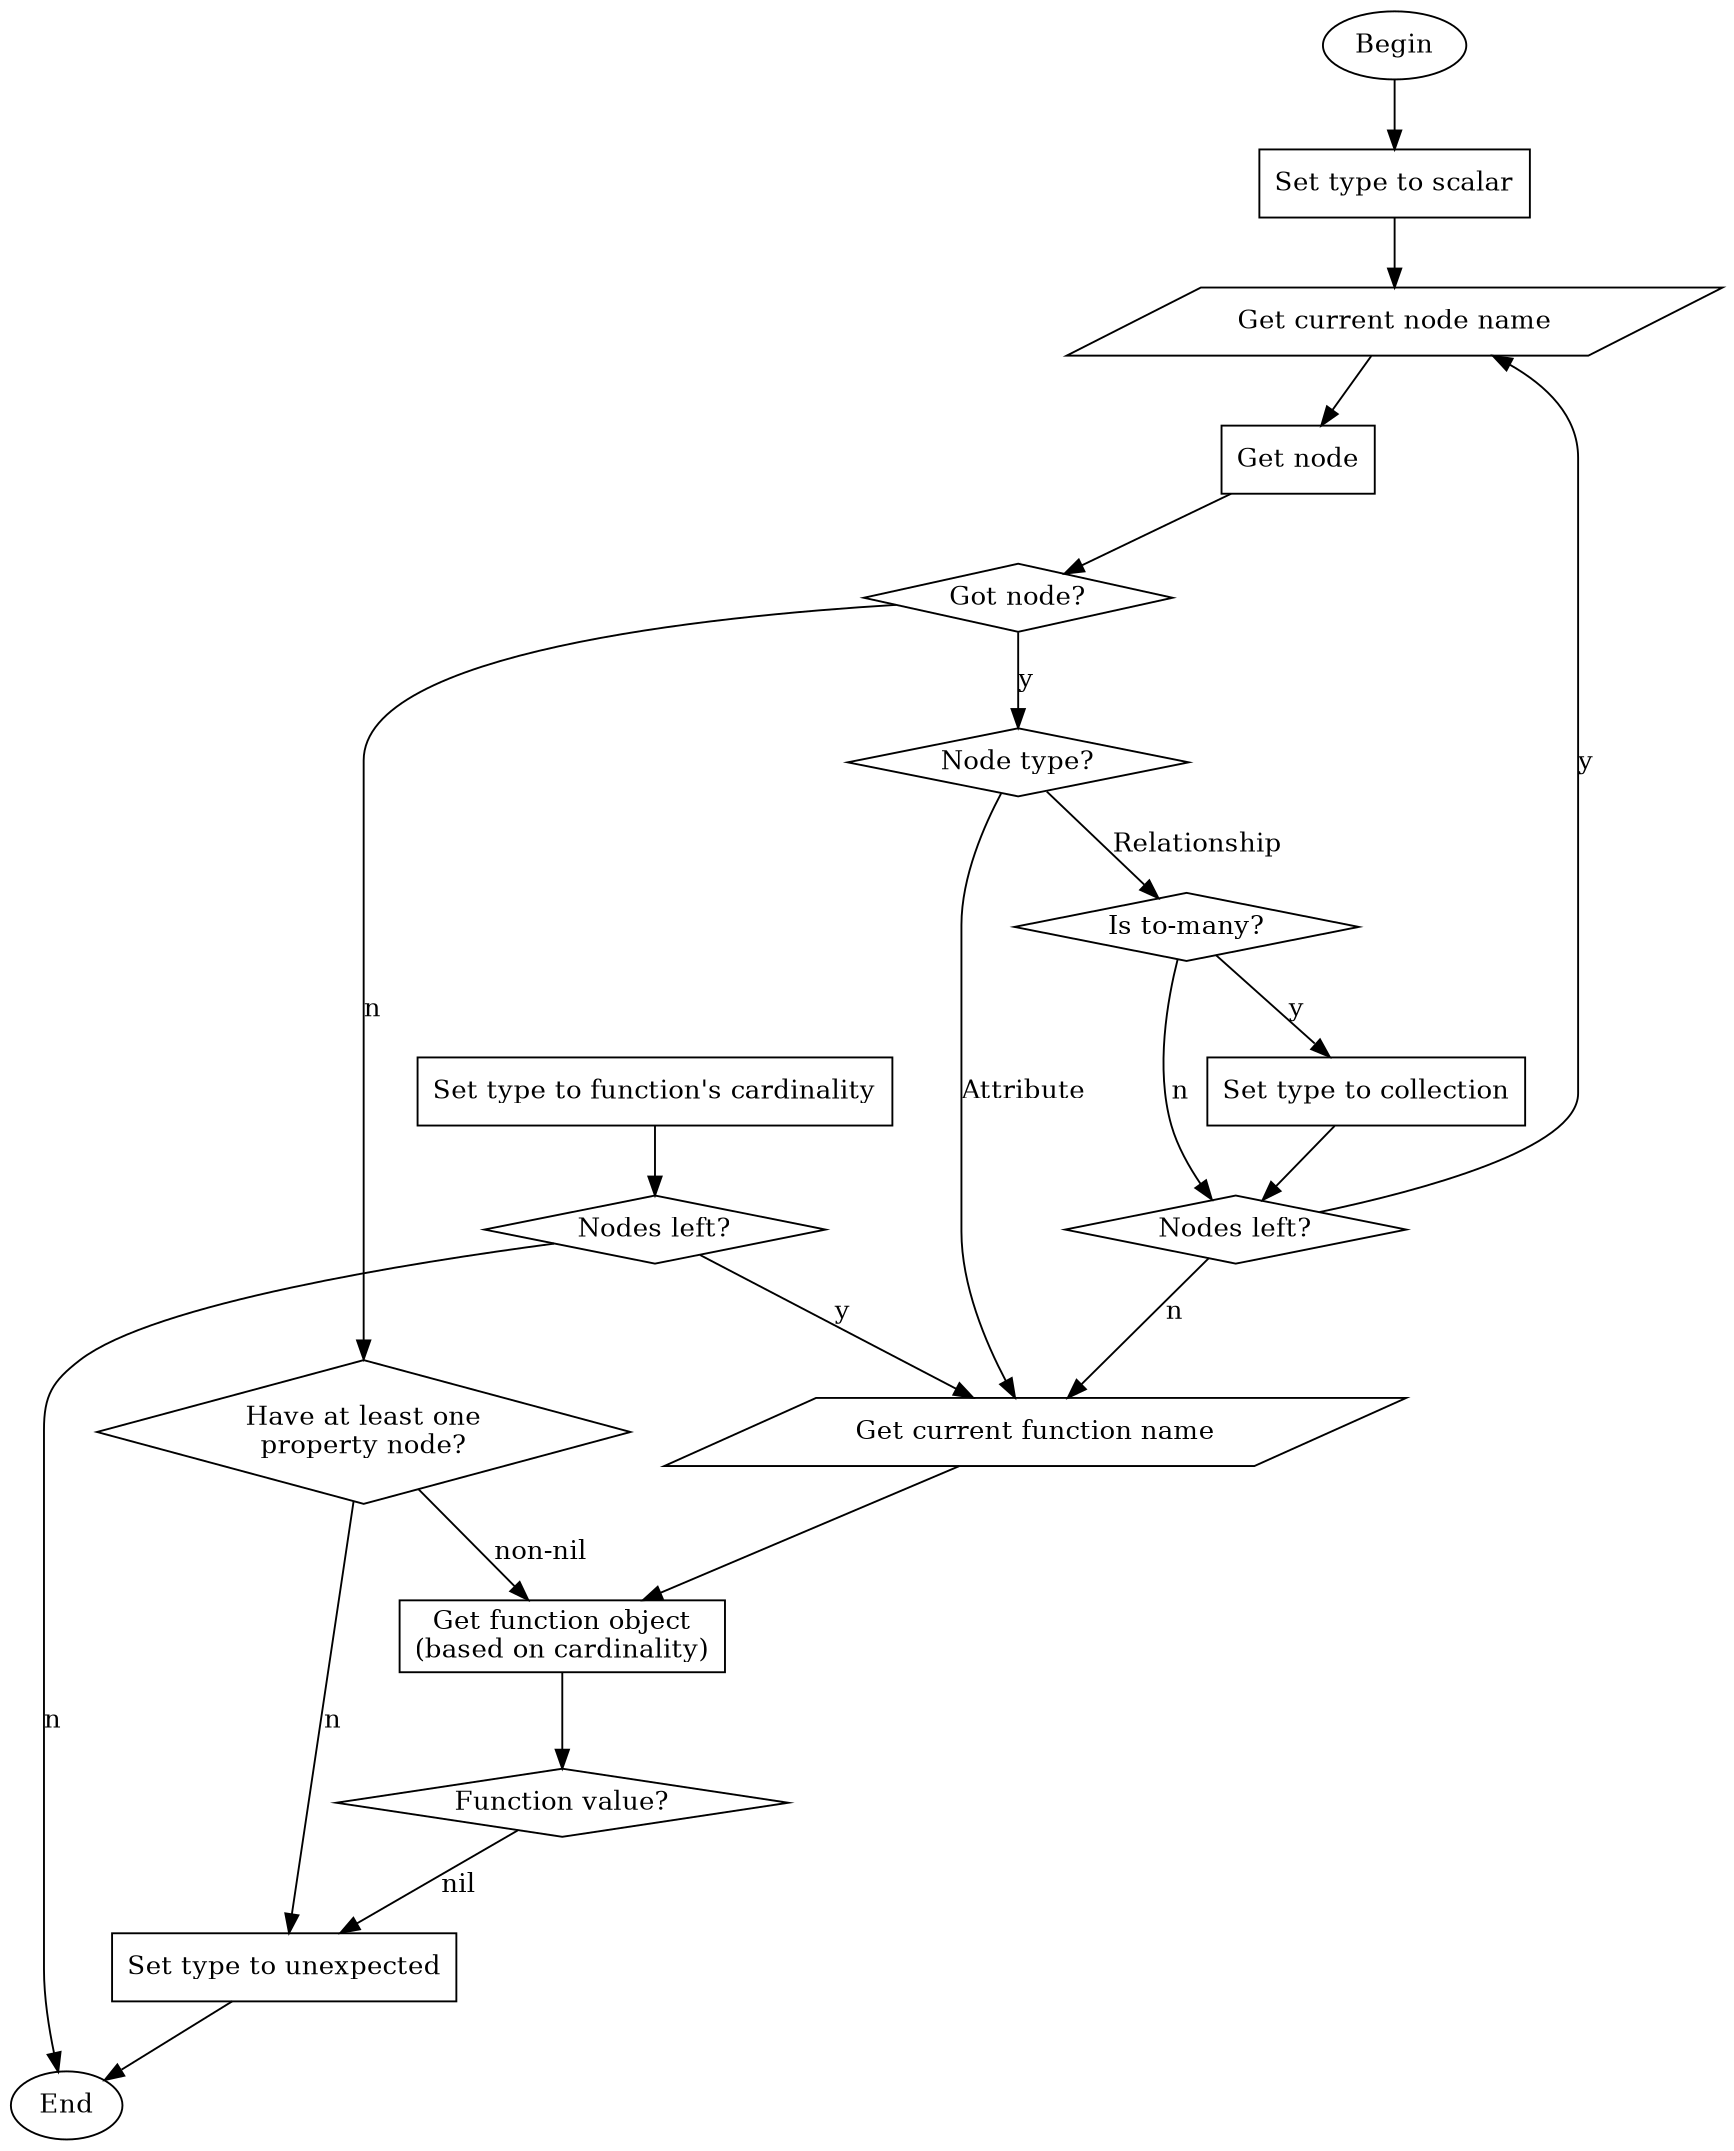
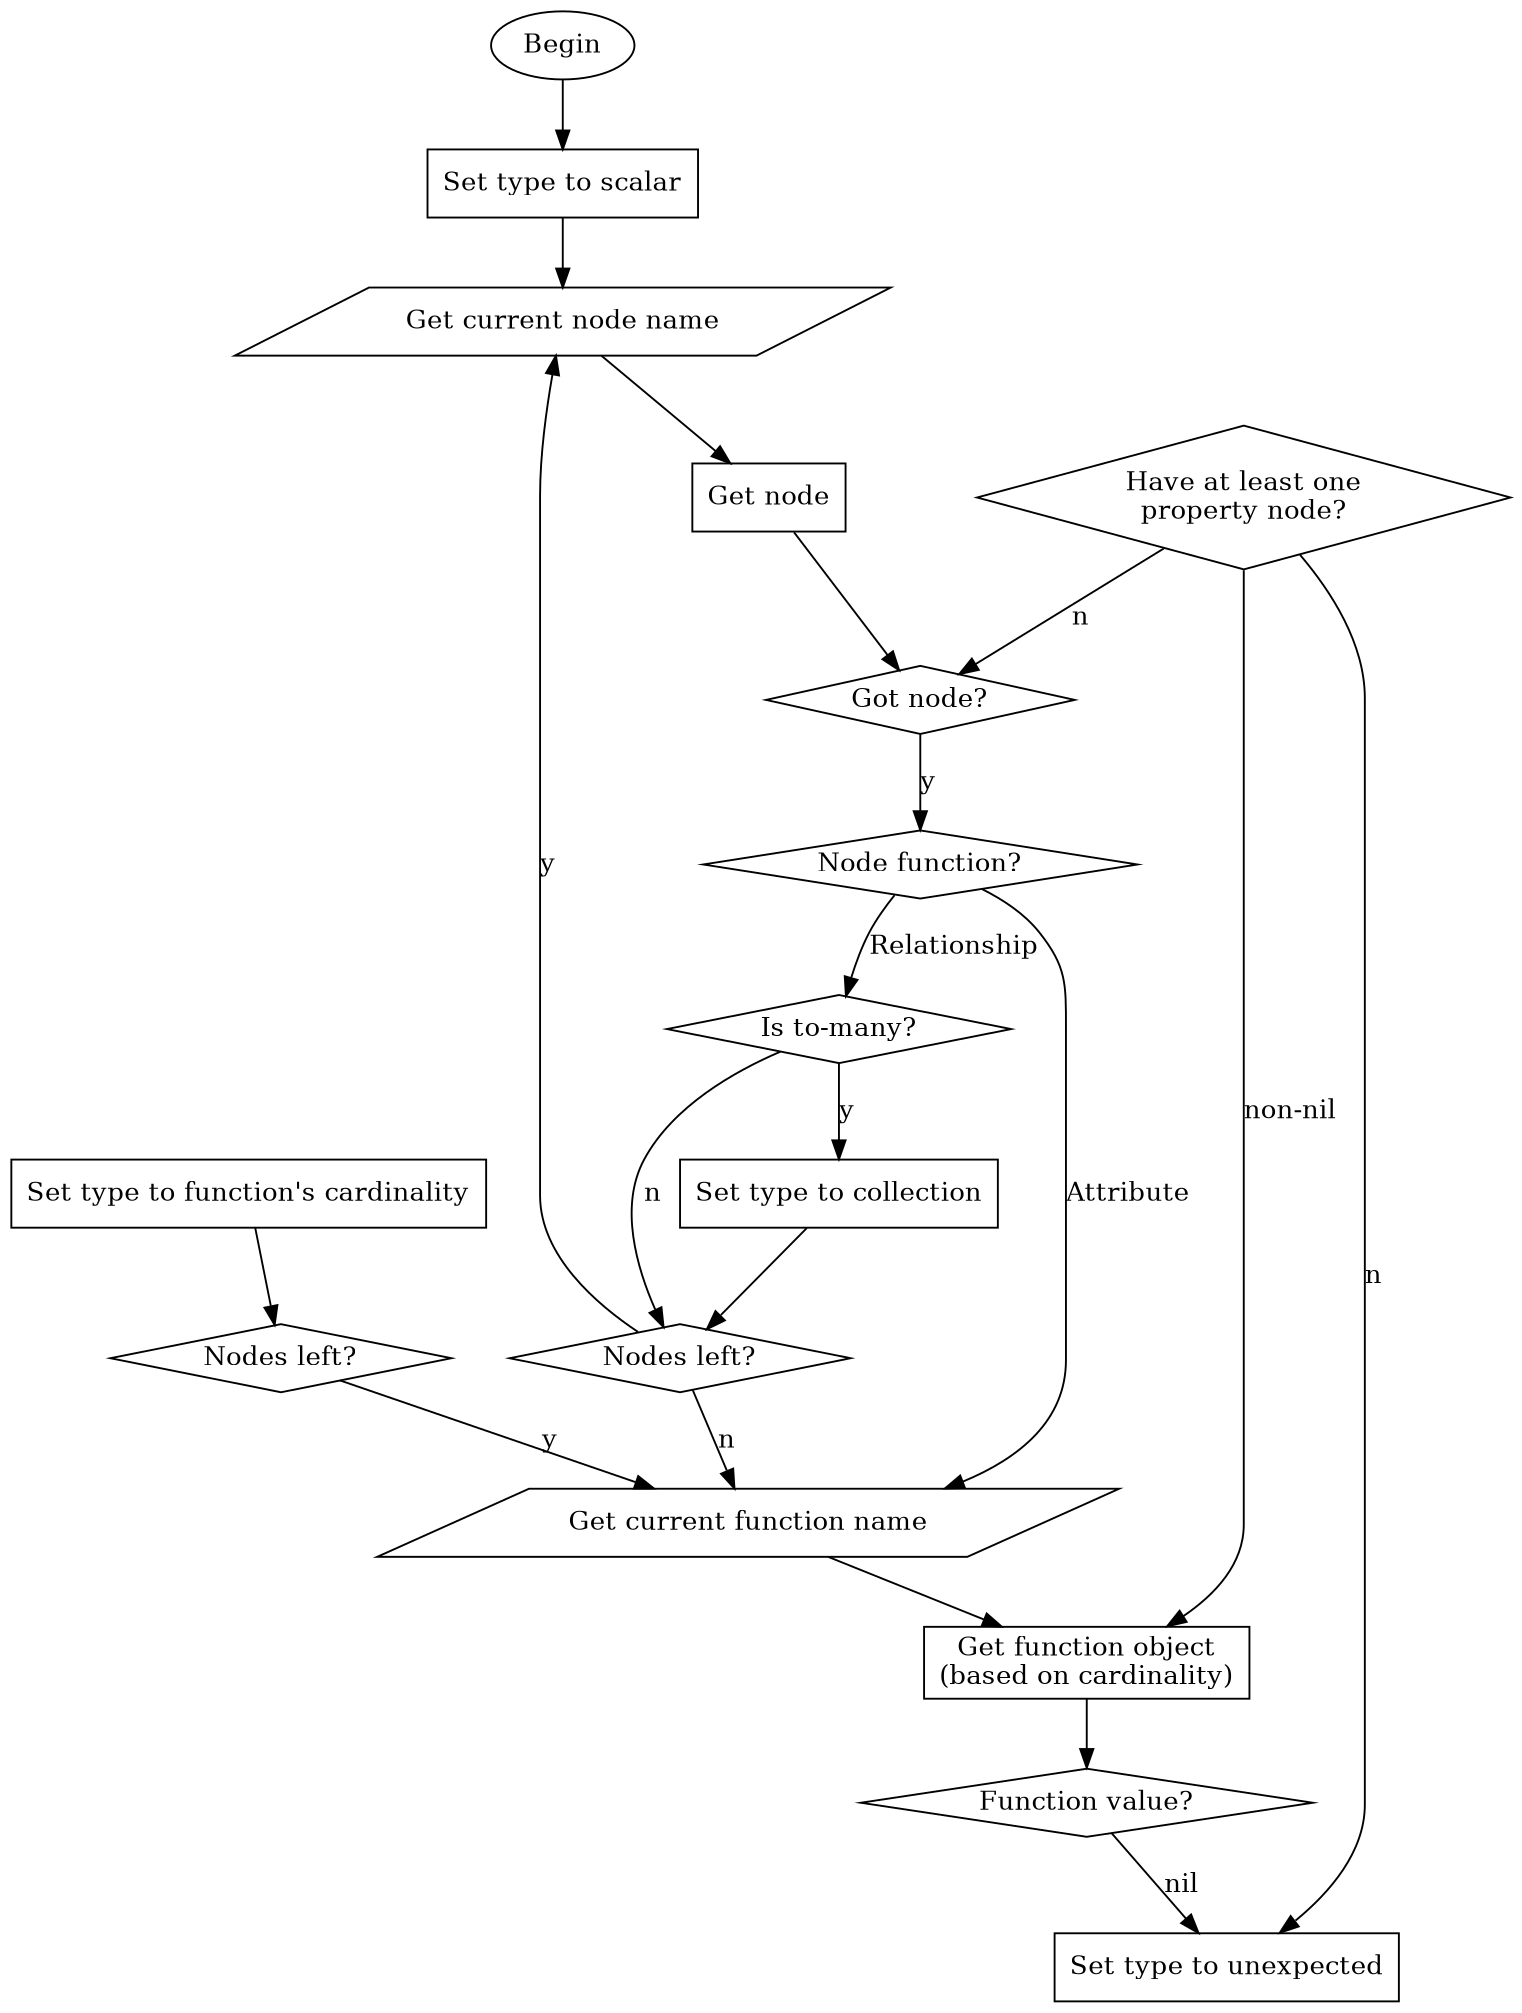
(364, 761) -> (1070, 606)
(1018, 762) -> (920, 864)
(67, 2105) -> none
